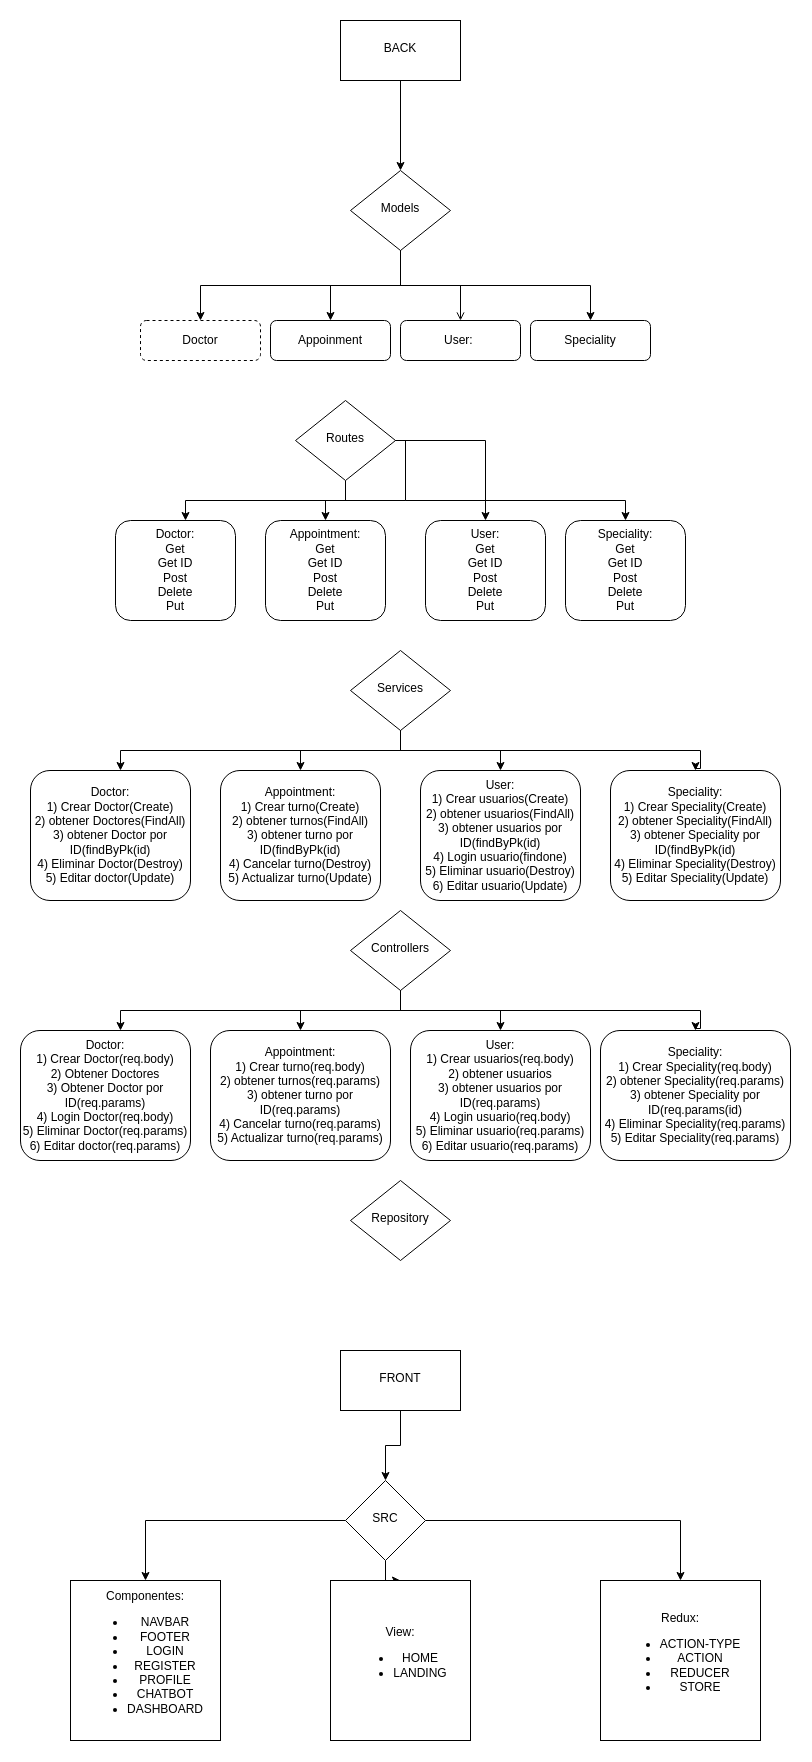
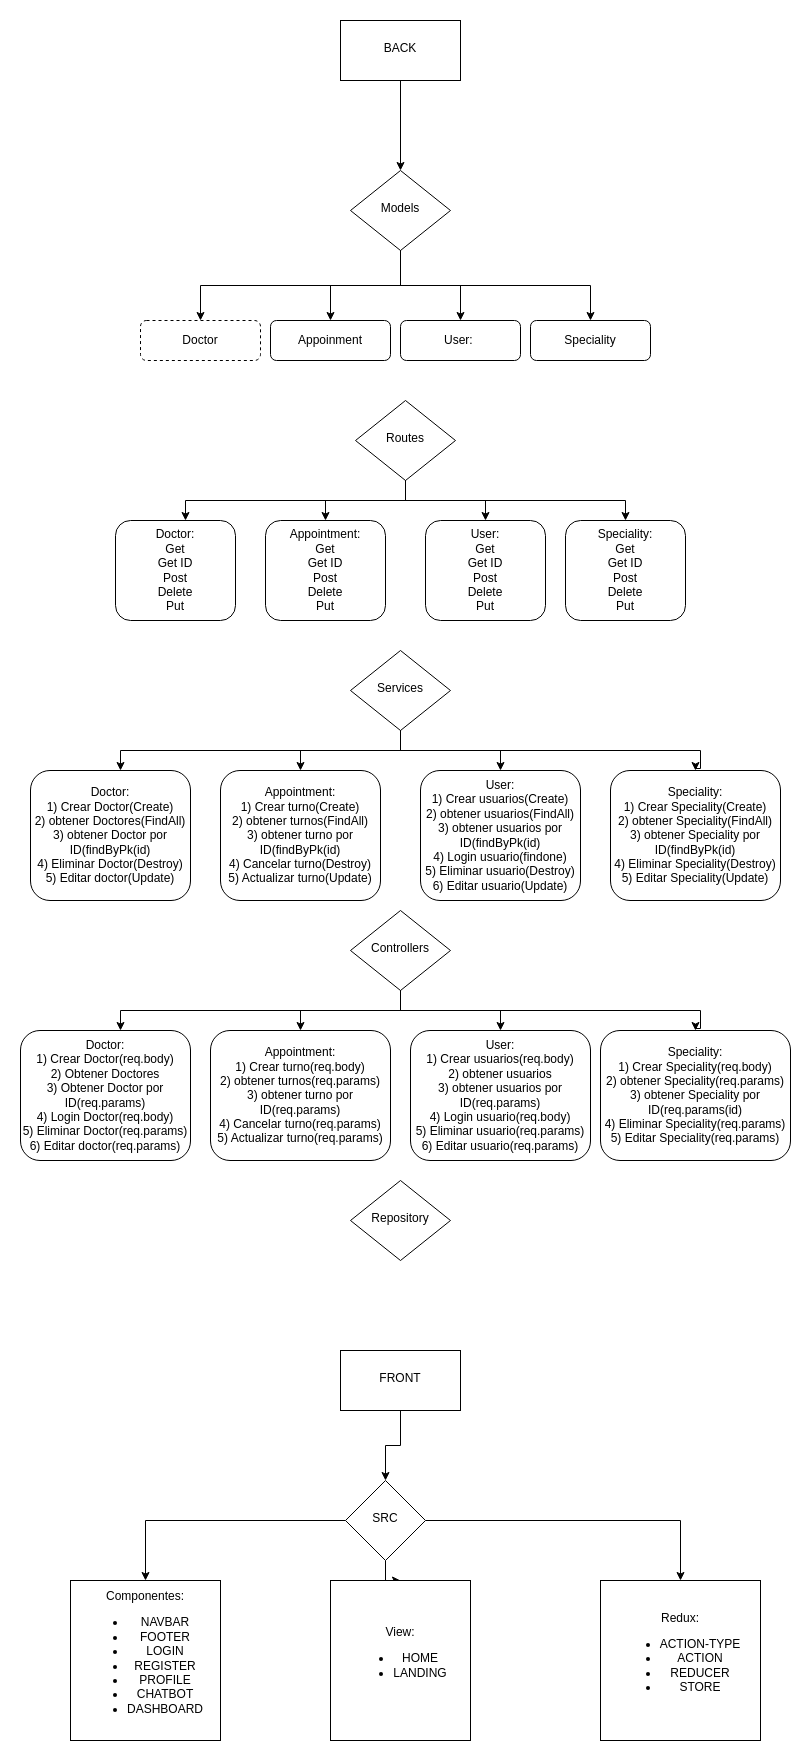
(461, 314) -> (461, 312)
(346, 441) -> (406, 441)
